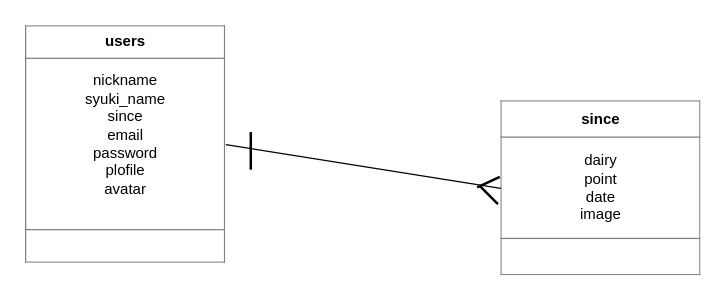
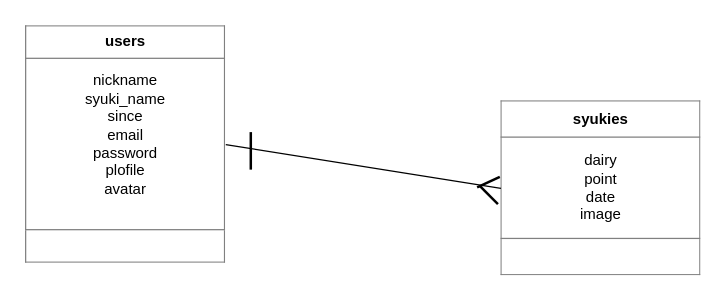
(520, 146) -> (528, 146)
